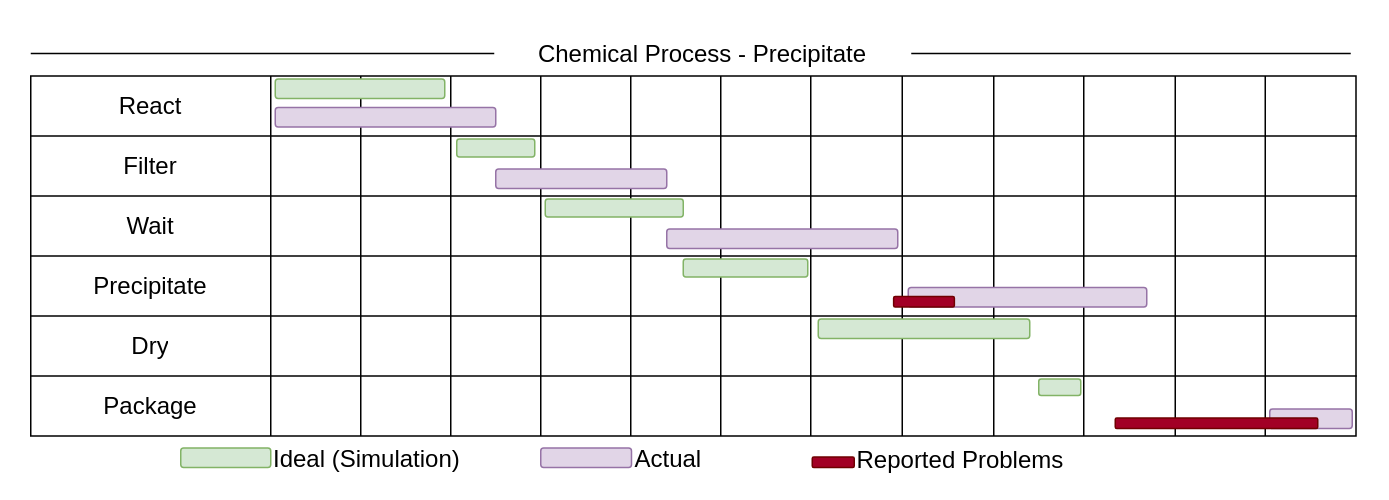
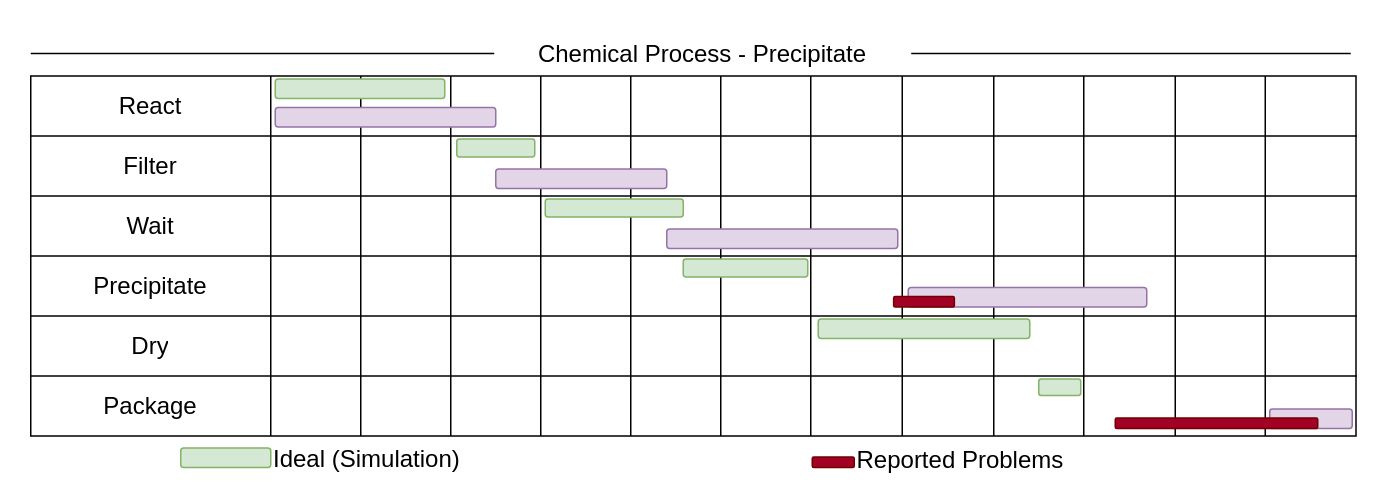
(586, 458) -> none
